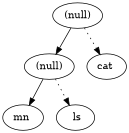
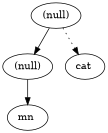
(76, 118) -> none
